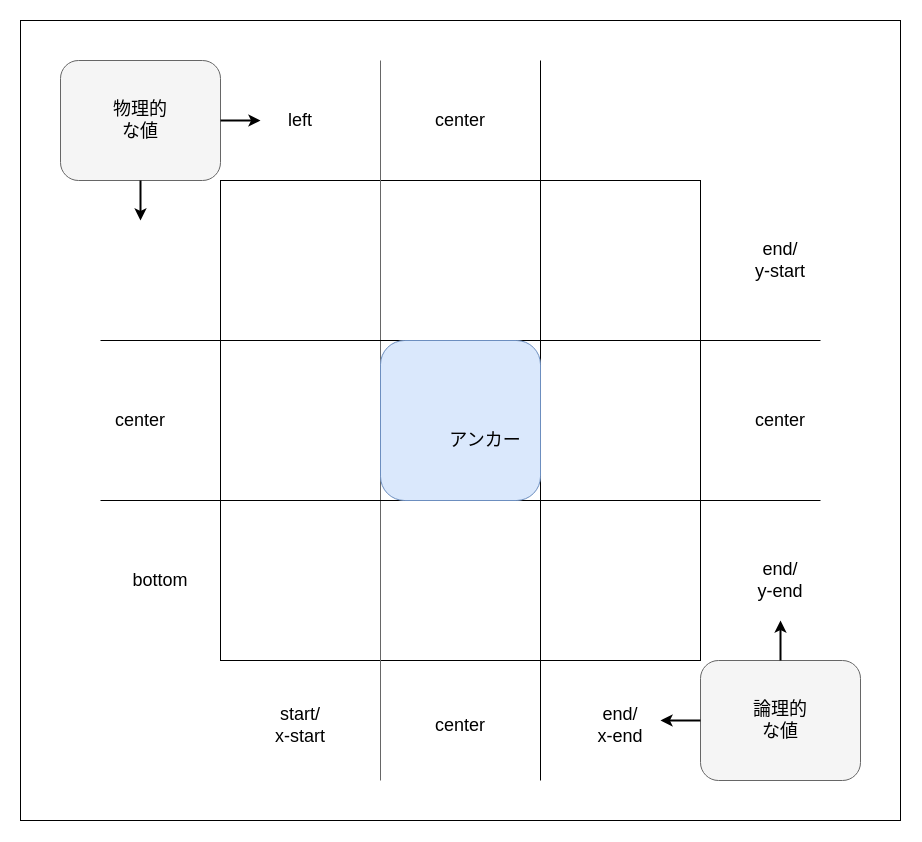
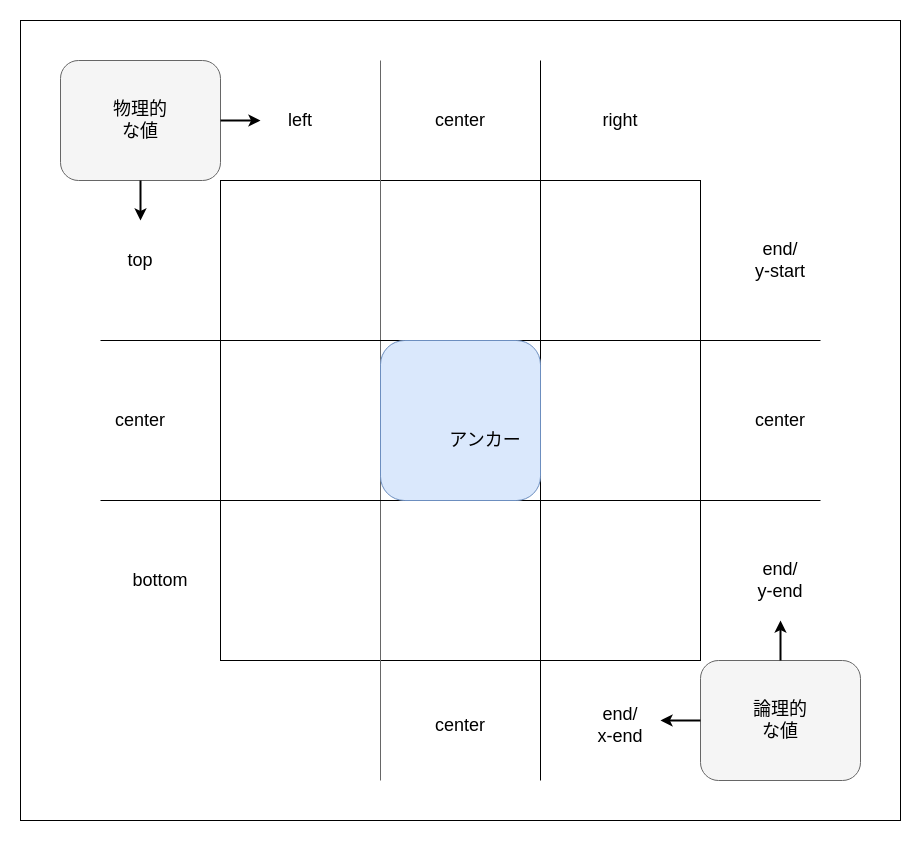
none -> (621, 121)
none -> (141, 261)
(301, 726) -> none
